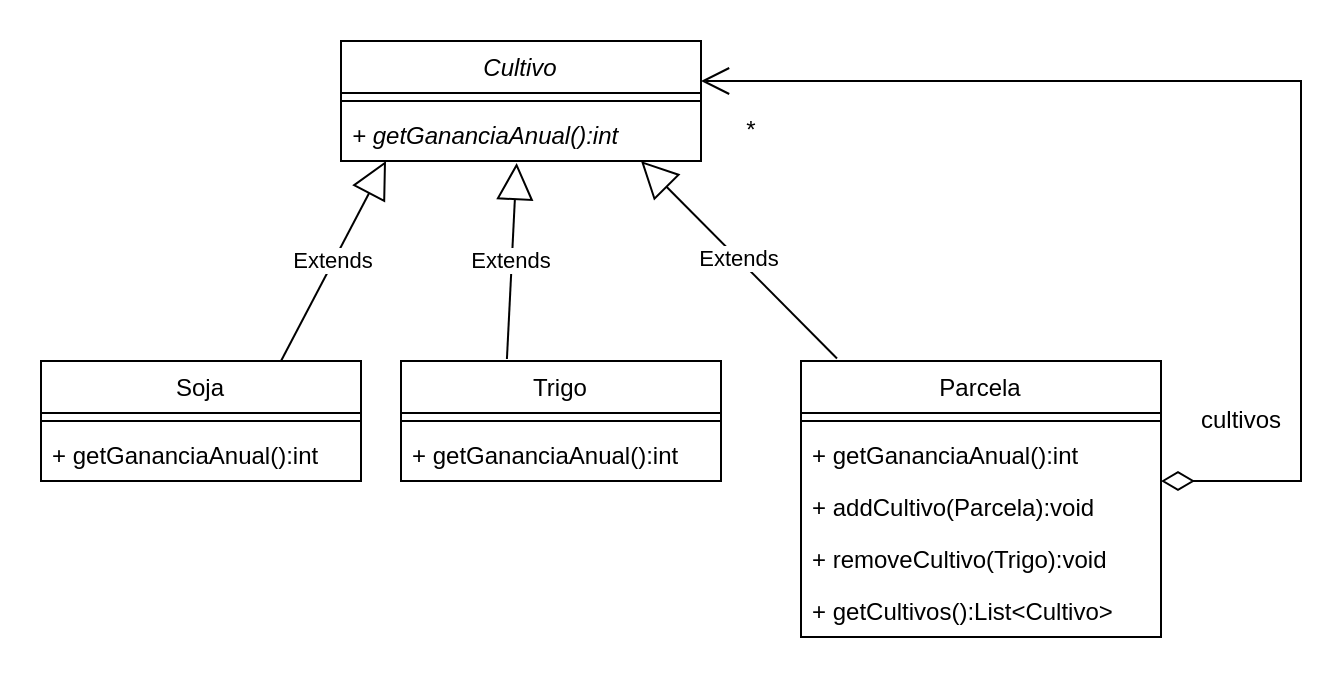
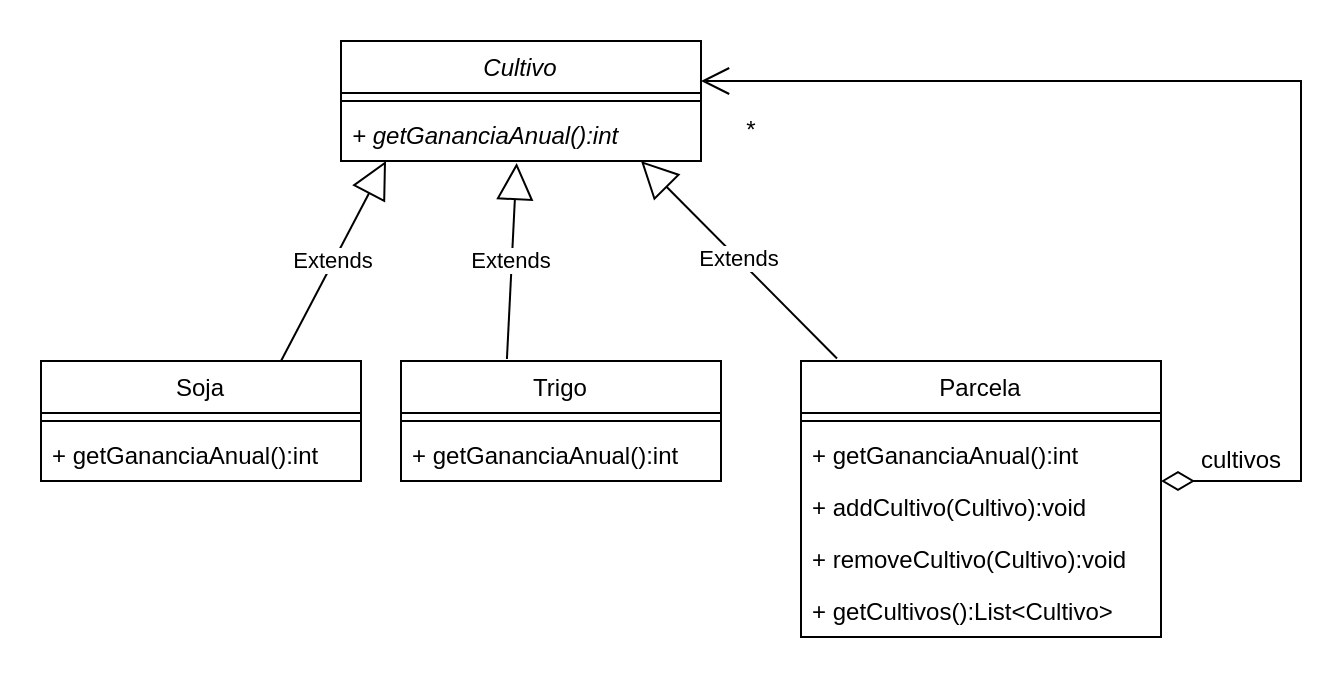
(1241, 421) -> (1241, 461)
(968, 508) -> (965, 508)
(975, 560) -> (985, 560)
